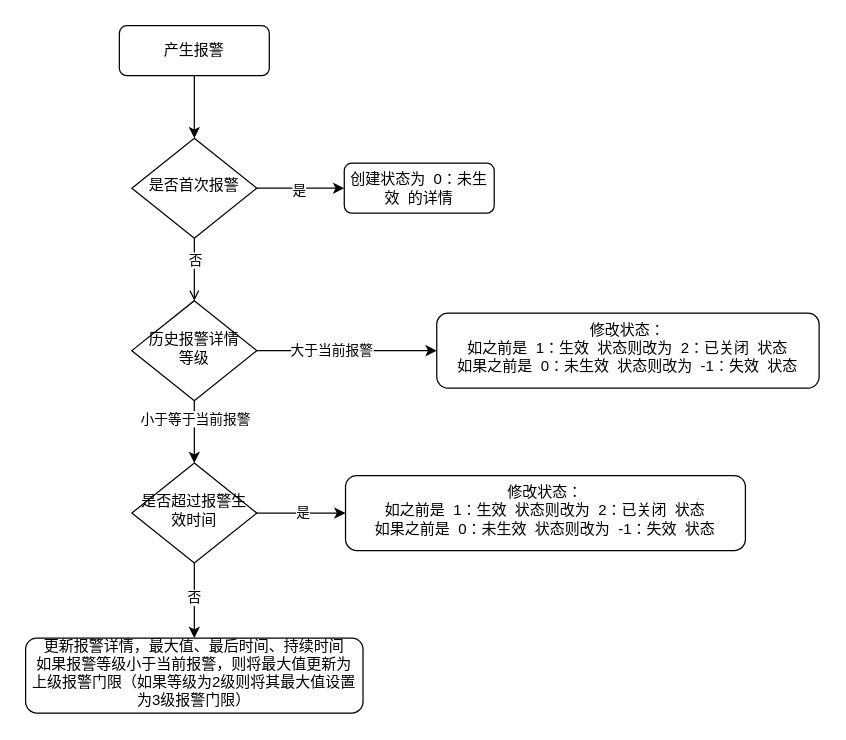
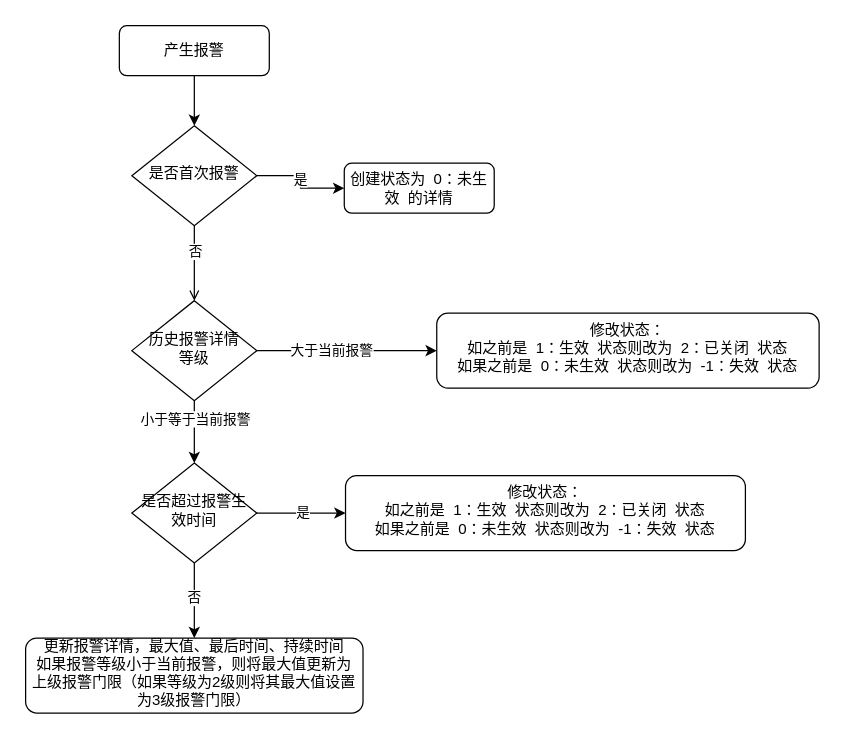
(194, 188) -> (194, 176)
